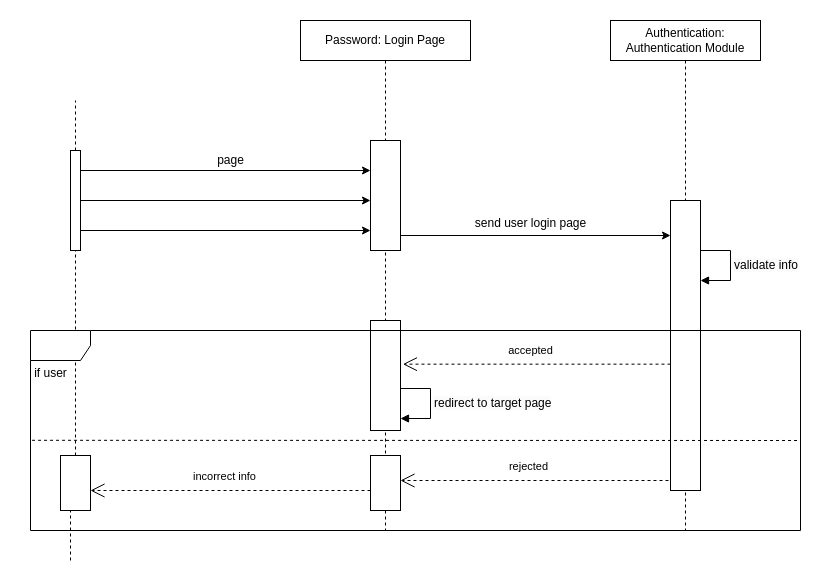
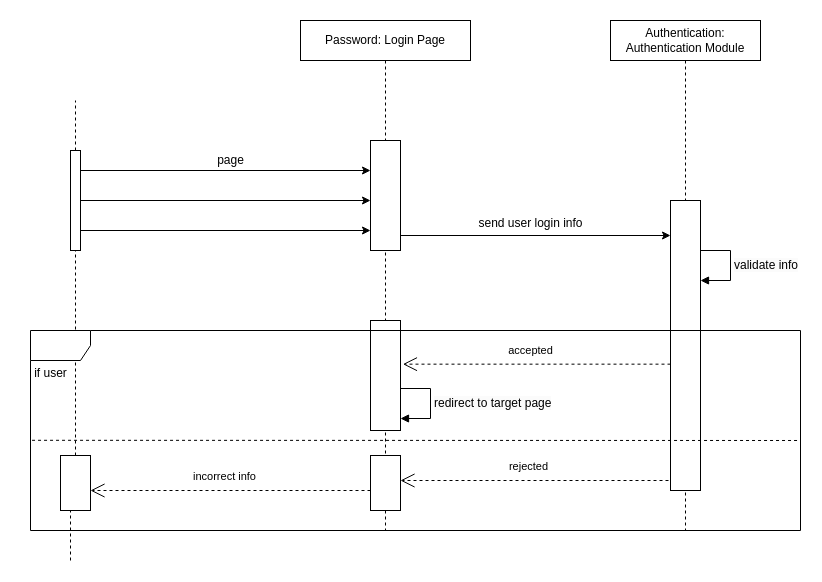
(531, 224) -> (531, 224)
